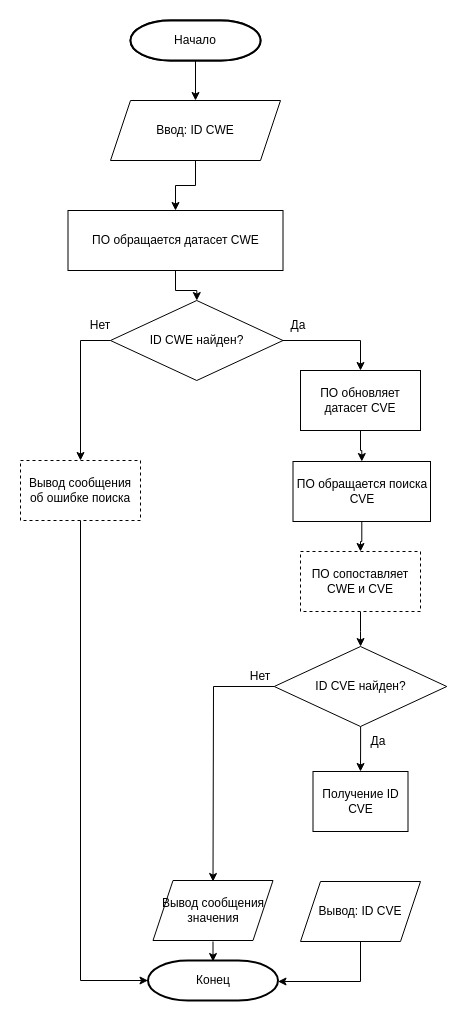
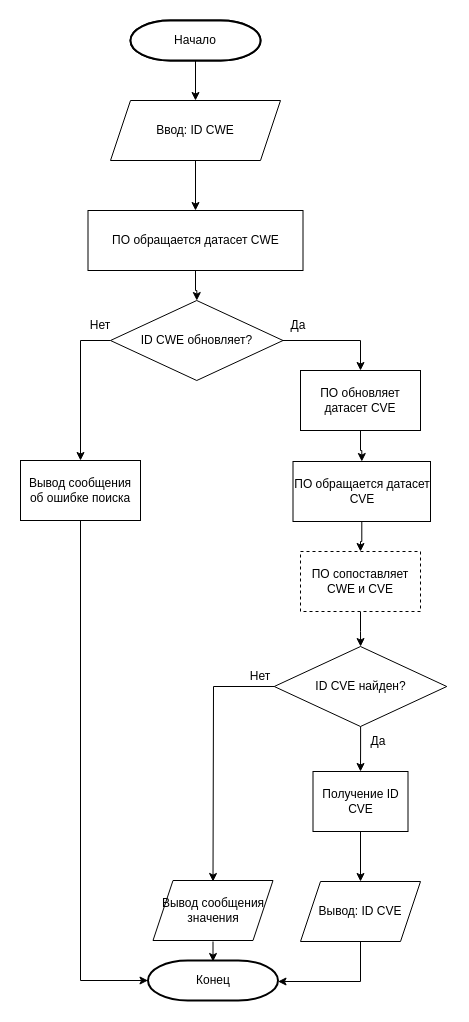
(176, 241) -> (196, 241)
(197, 341) -> (197, 341)
(81, 491) -> (81, 491)
(363, 492) -> (363, 492)
none -> (361, 853)
